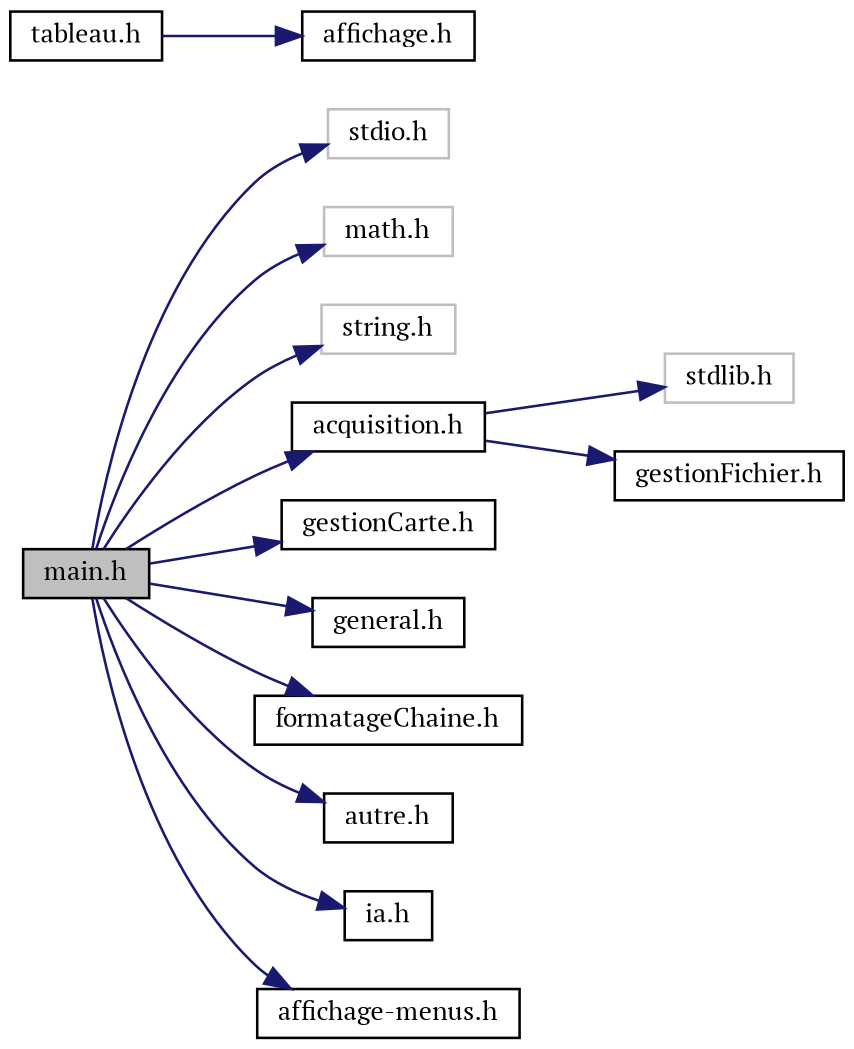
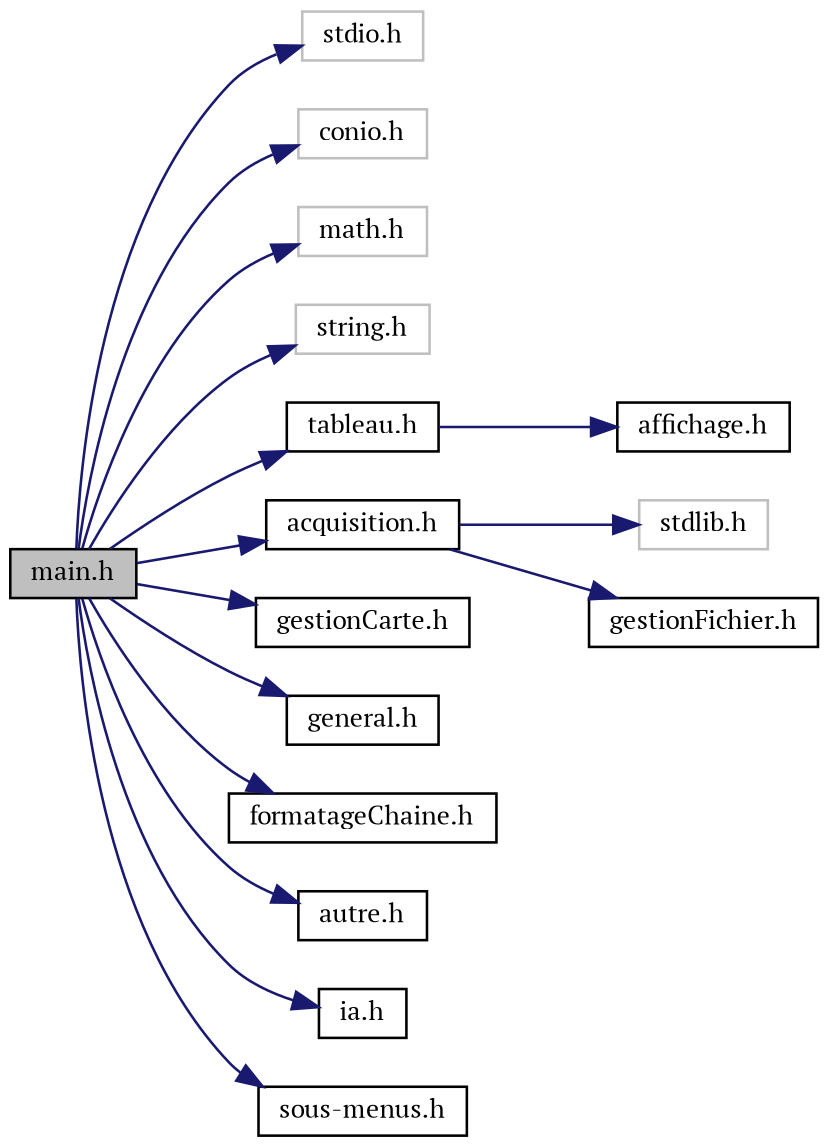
none -> (363, 134)
none -> (184, 501)
(388, 1013) -> (363, 1111)
